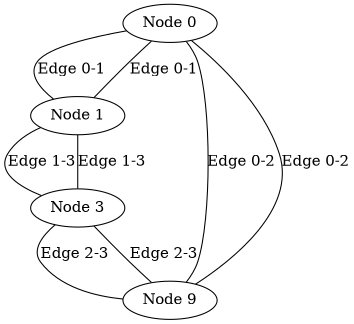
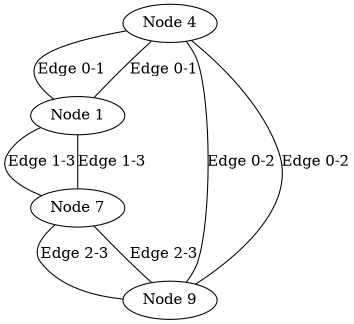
(170, 23) -> (170, 23)
(78, 208) -> (78, 208)
